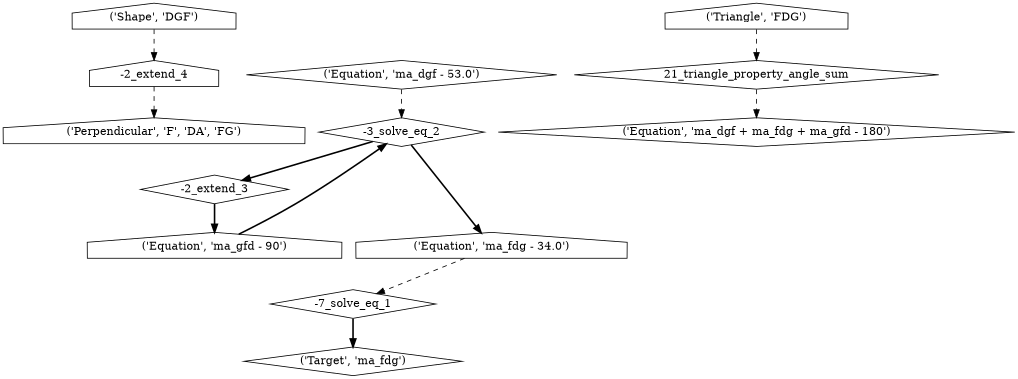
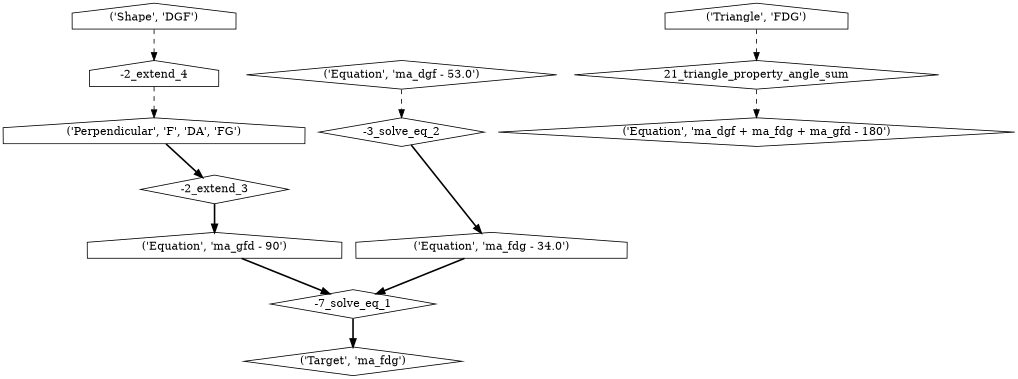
(311, 160) -> (181, 158)
(311, 194) -> (282, 275)
(424, 275) -> (424, 275)
